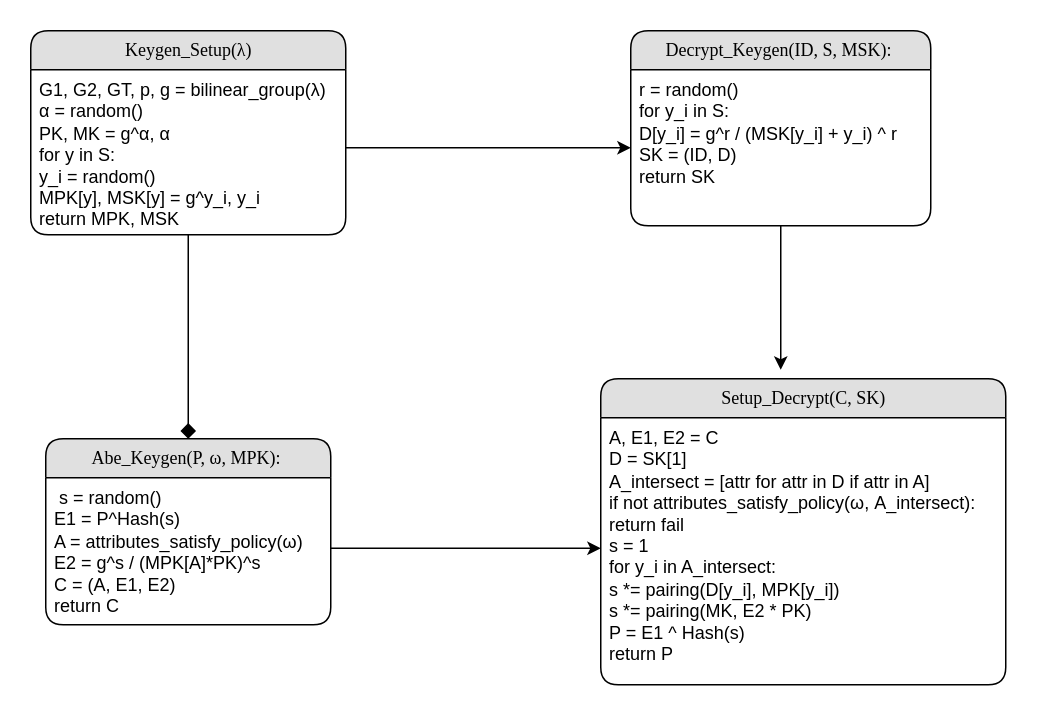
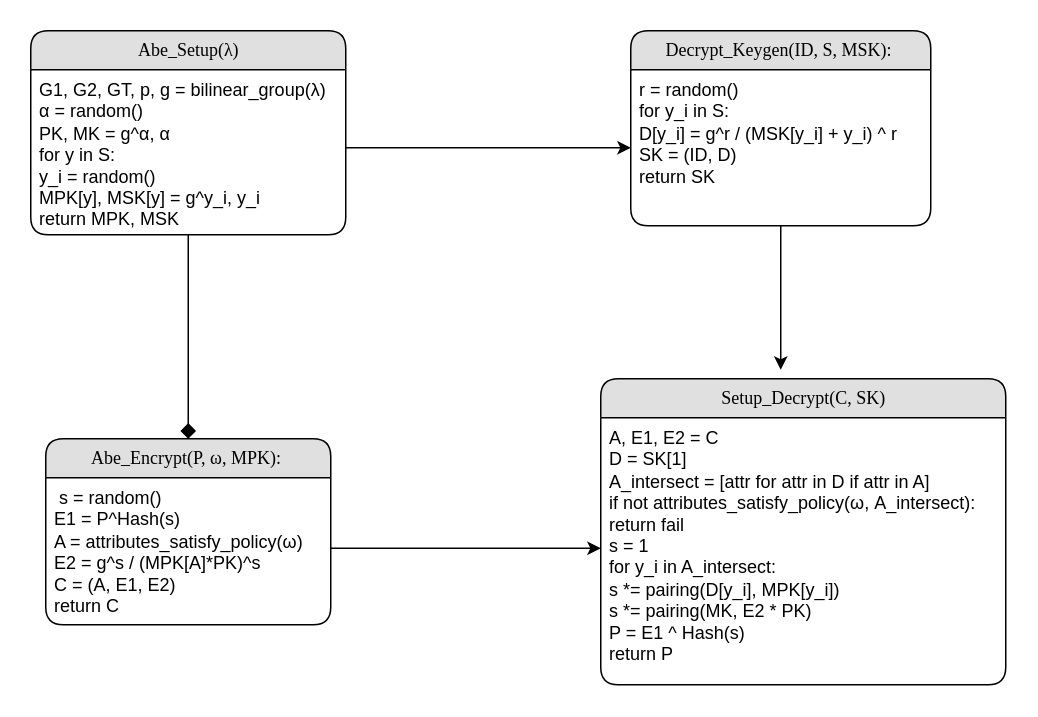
(189, 50) -> (189, 50)
(189, 458) -> (189, 458)
